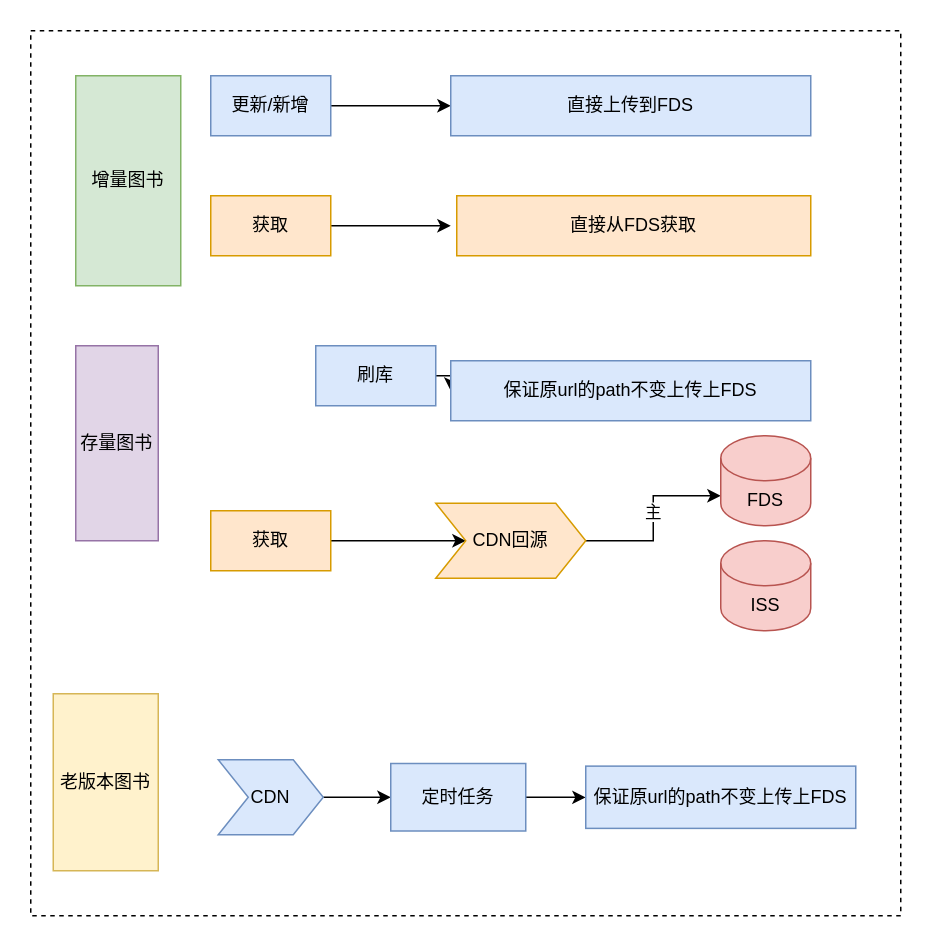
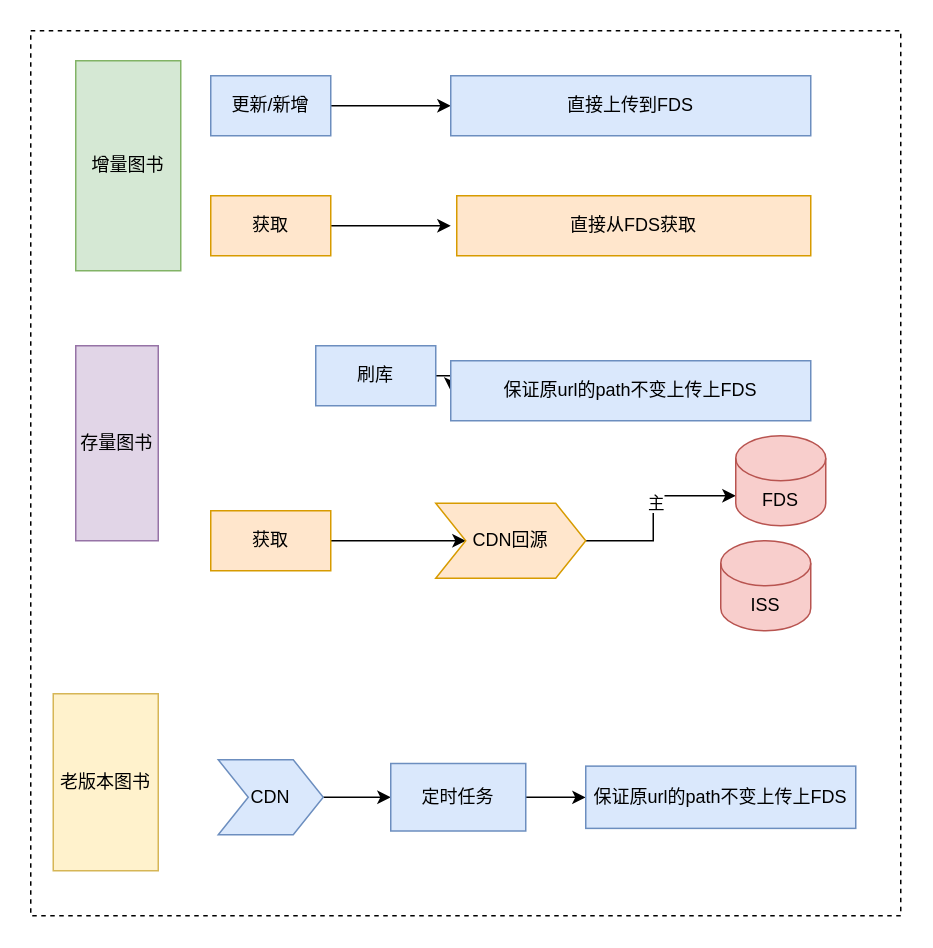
(128, 181) -> (128, 166)
(766, 481) -> (781, 481)
